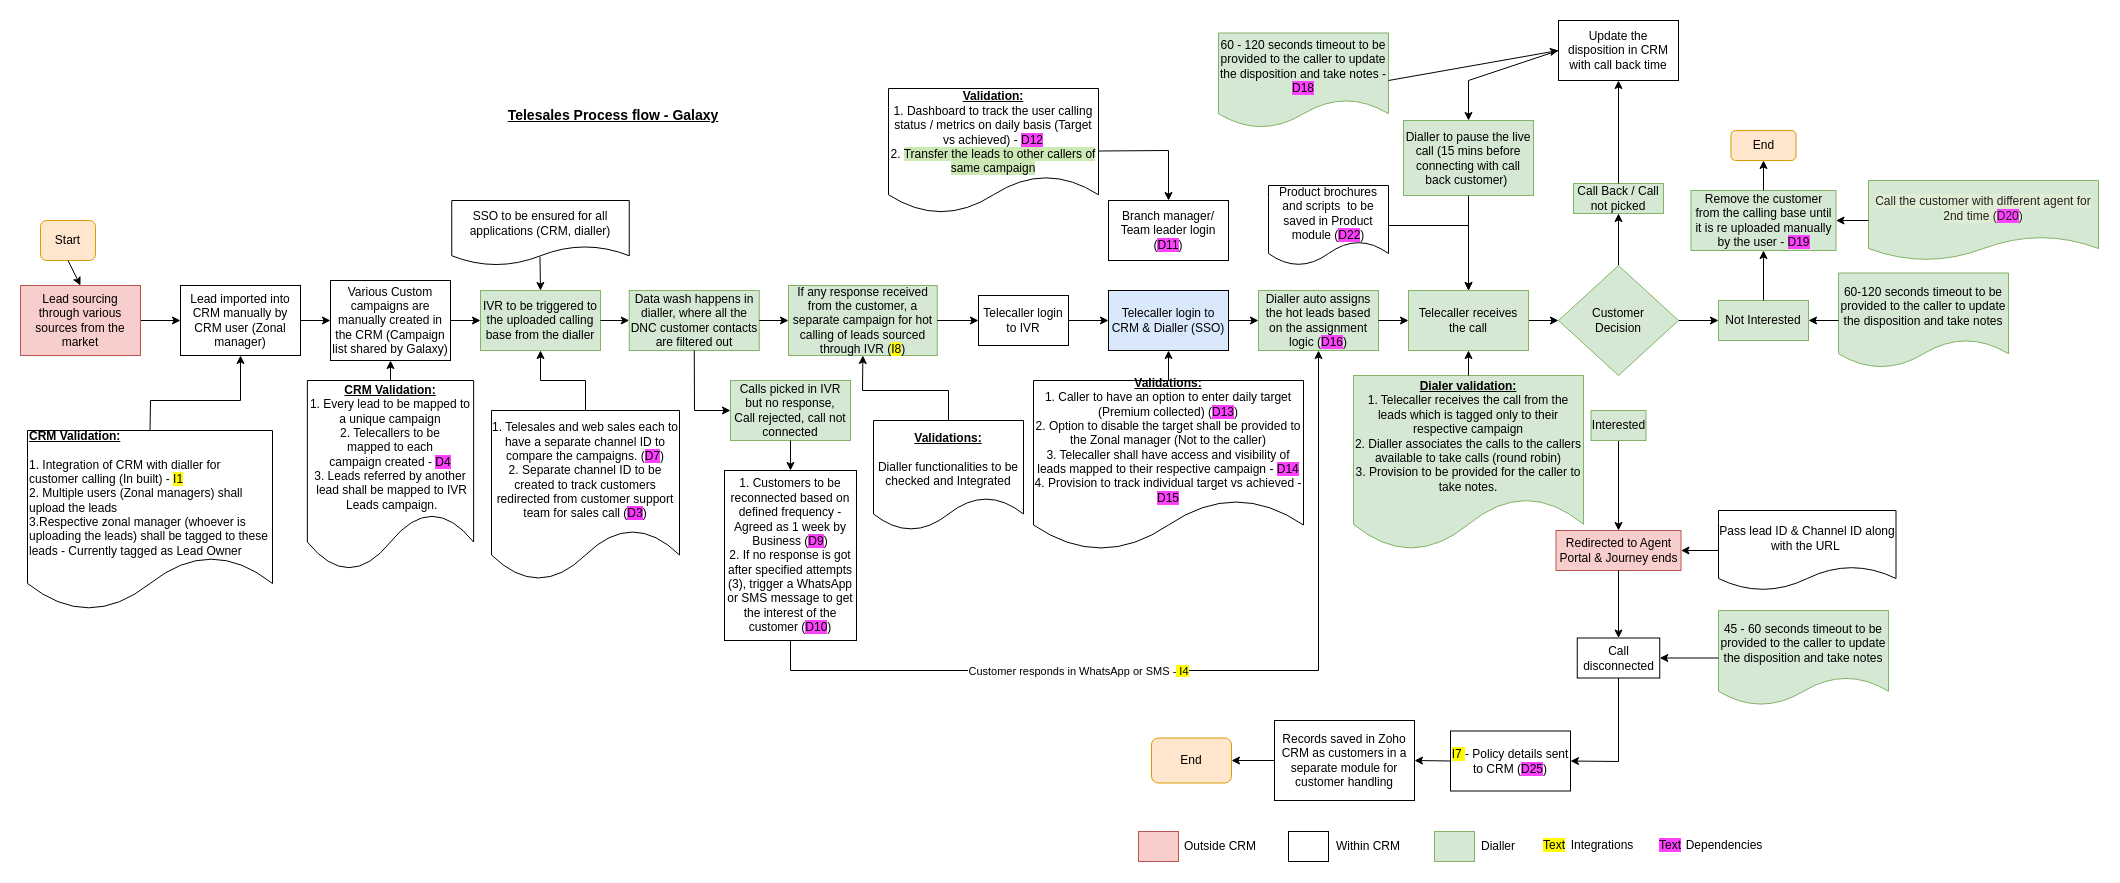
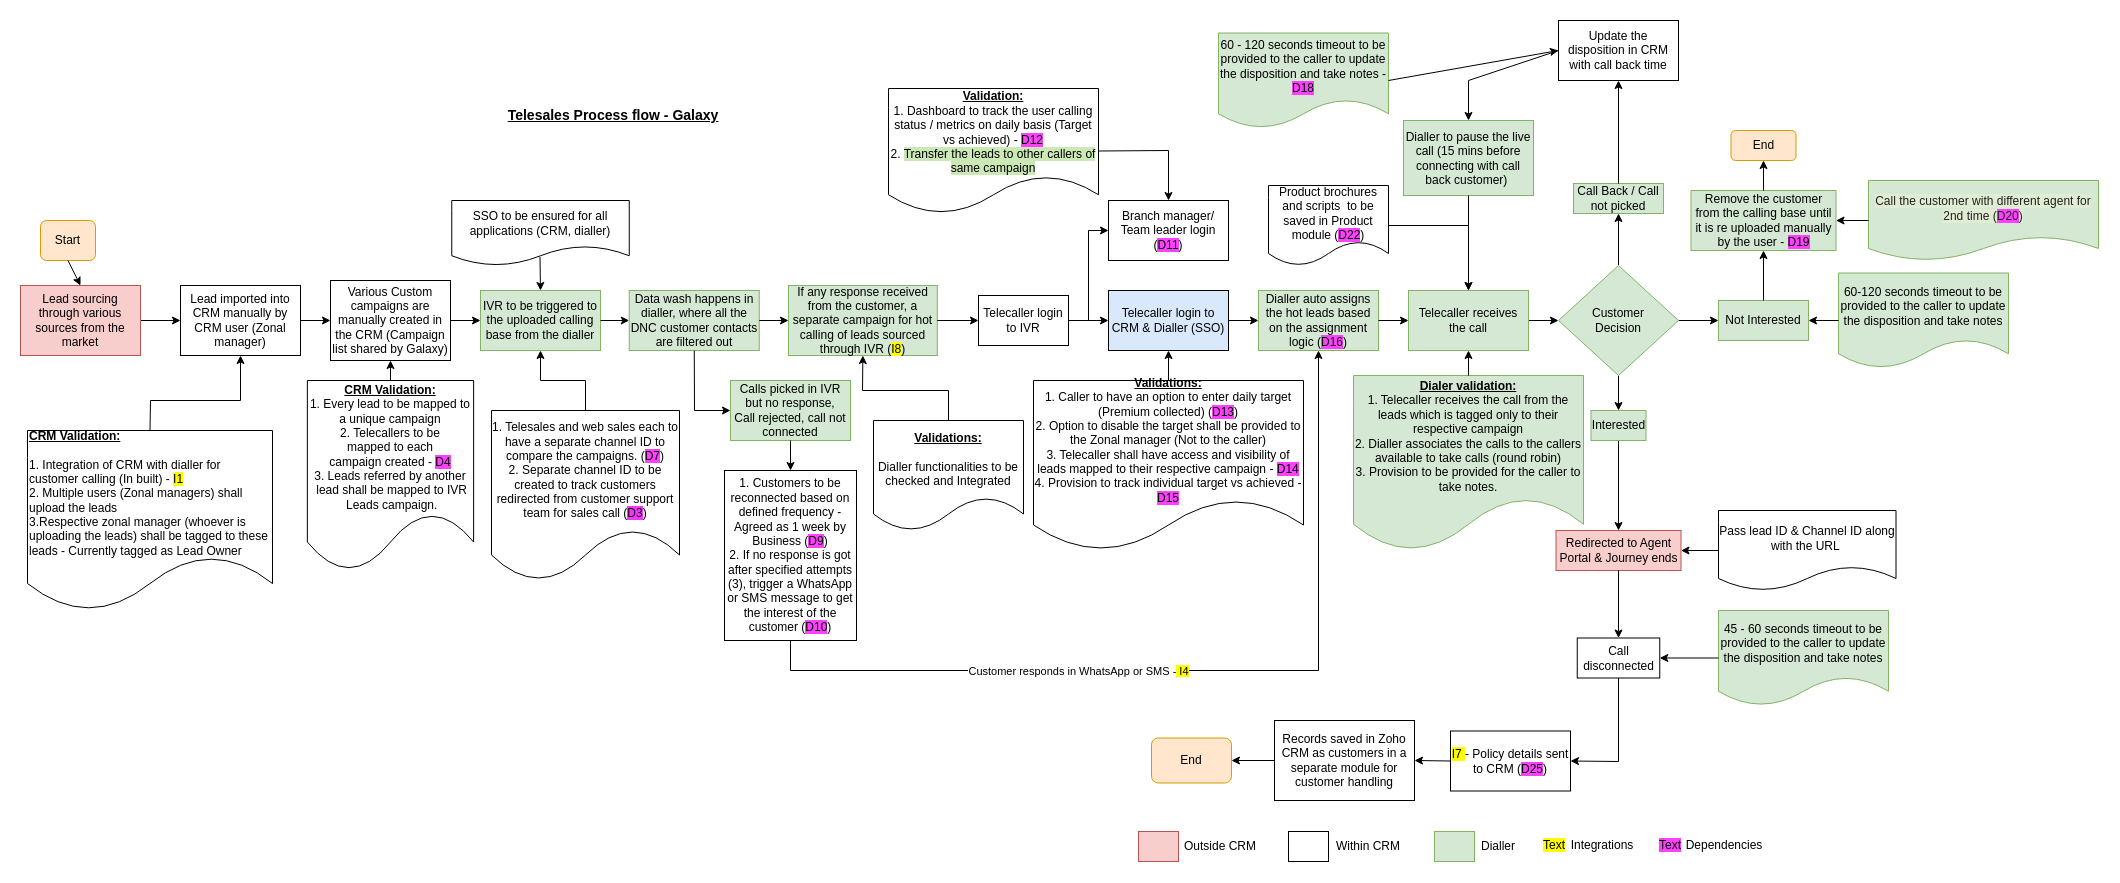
none -> (1089, 269)
none -> (1619, 390)
